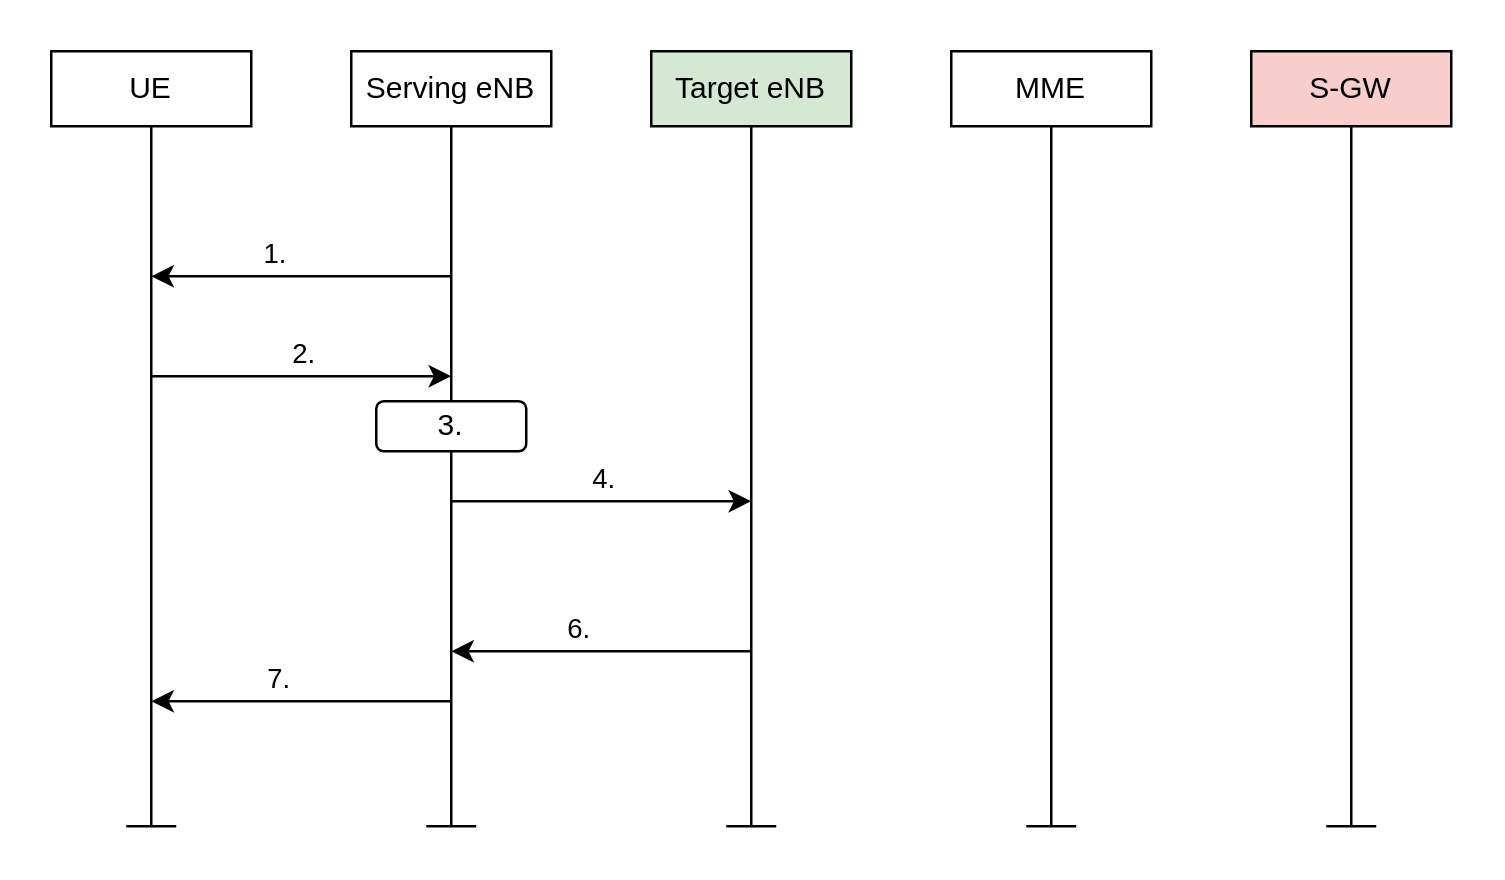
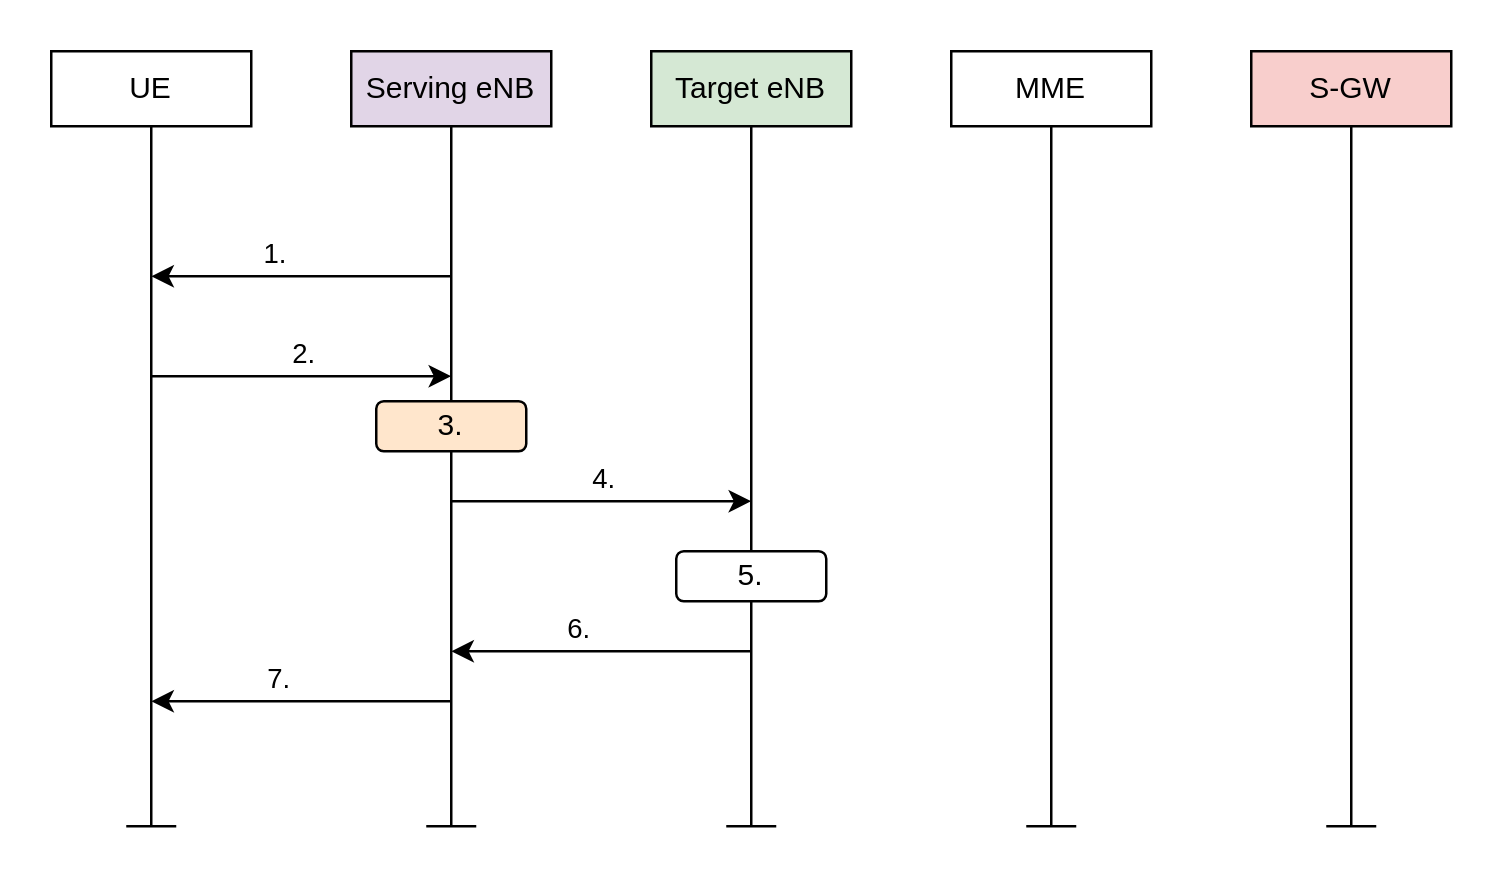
(451, 89) -> (451, 89)
(451, 426) -> (451, 426)
none -> (751, 576)
